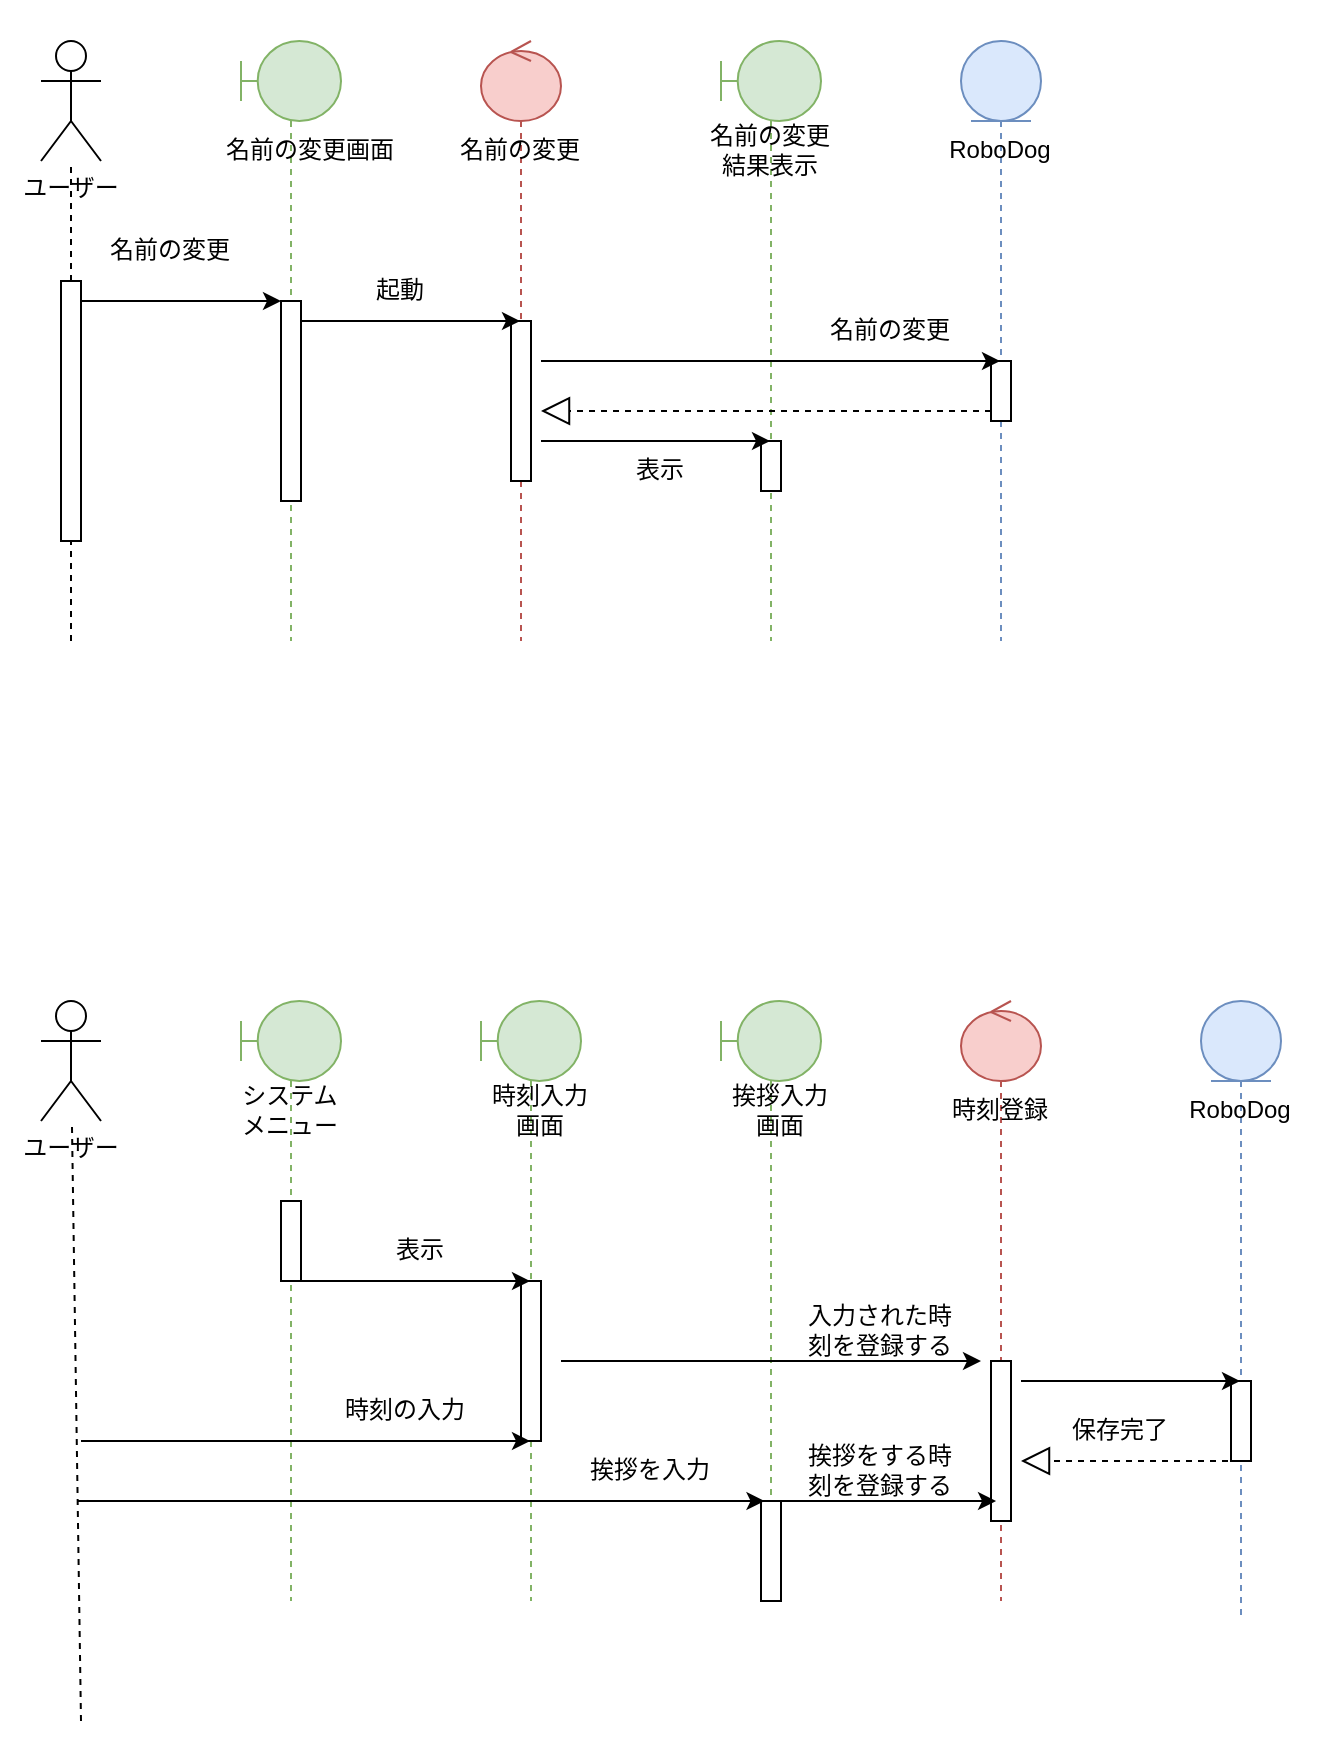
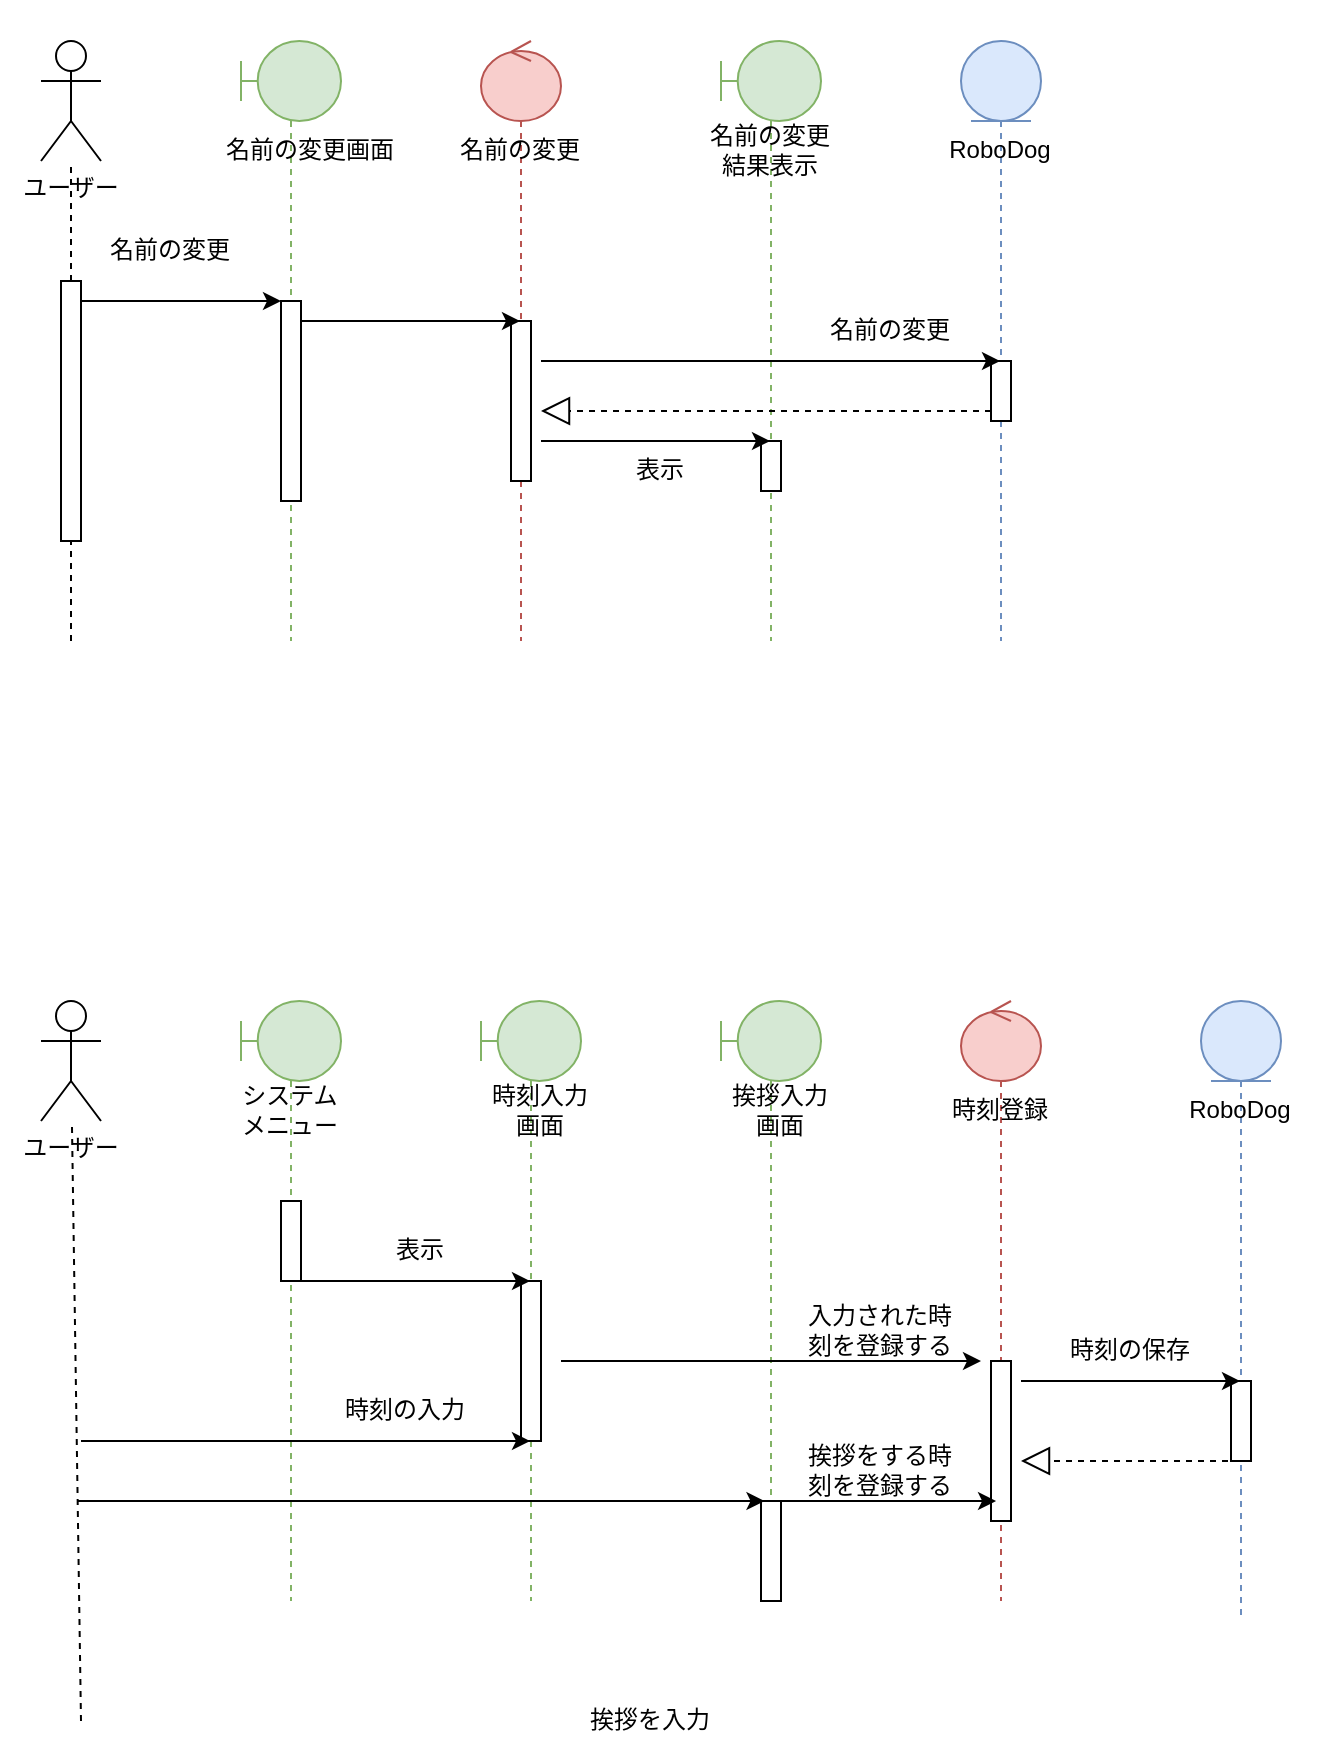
(401, 291) -> none
none -> (1131, 1351)
(1121, 1431) -> none
(651, 1471) -> (651, 1721)
